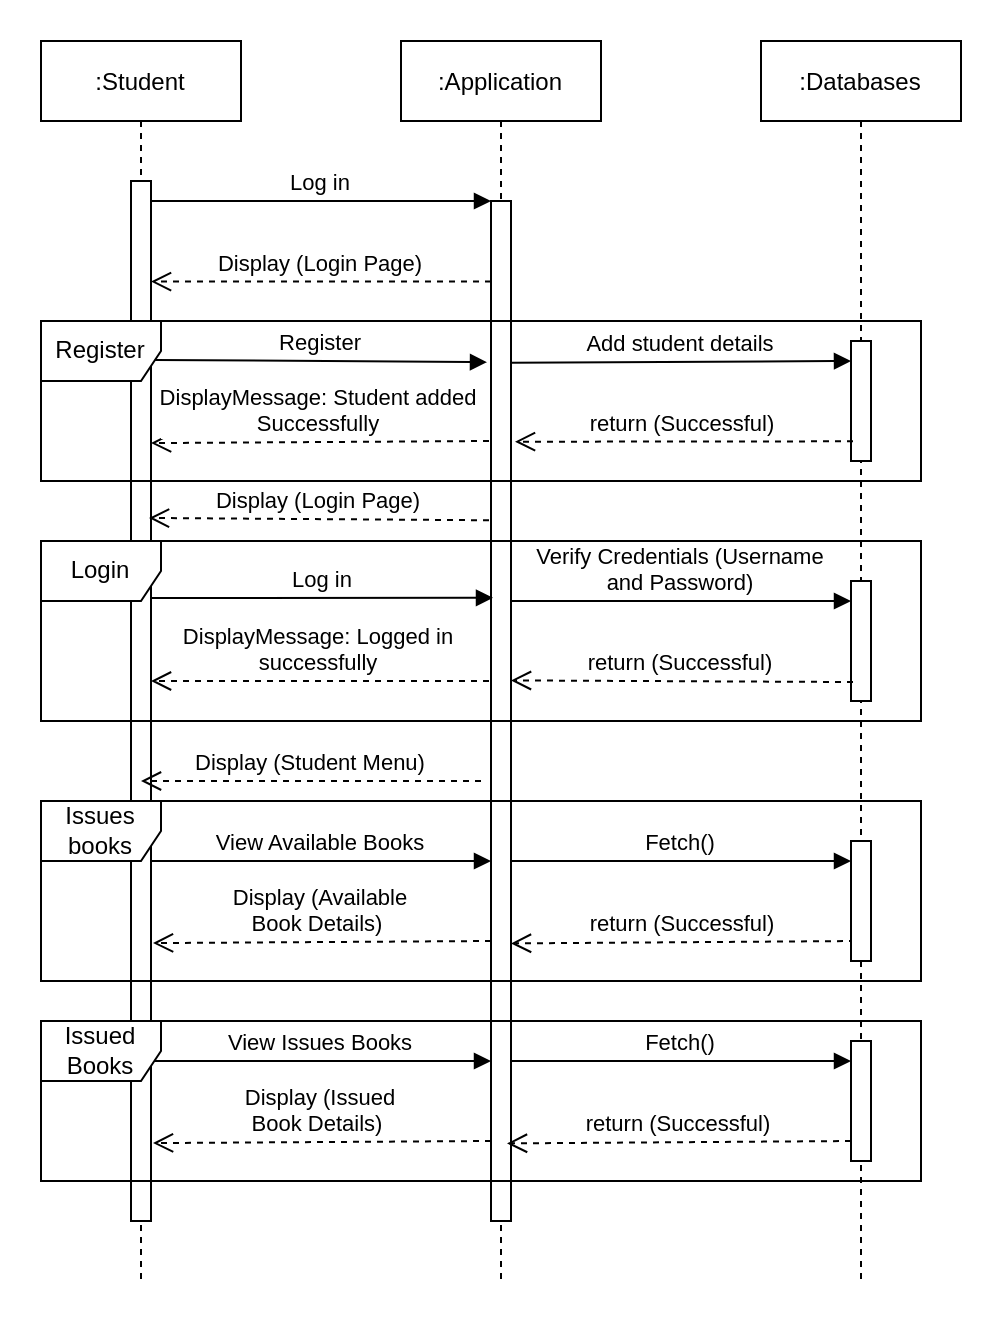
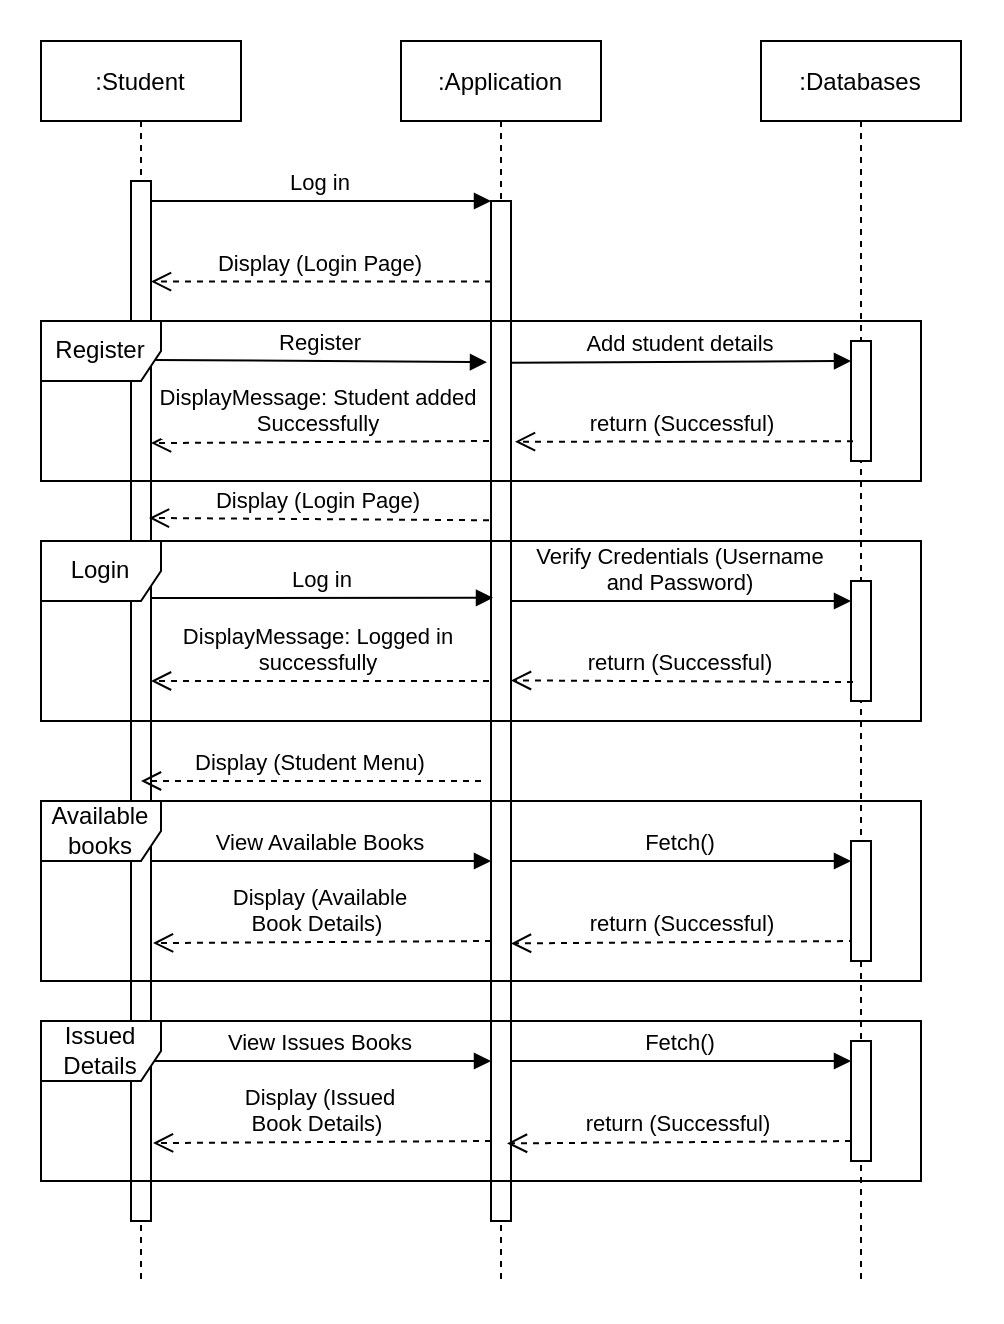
(101, 831) -> (101, 831)
(101, 1051) -> (101, 1051)
